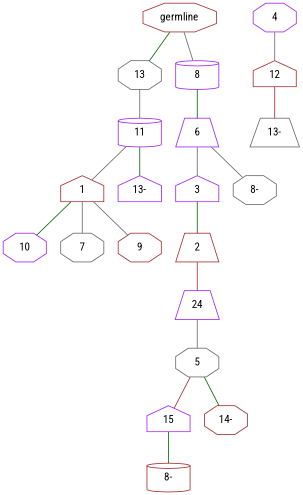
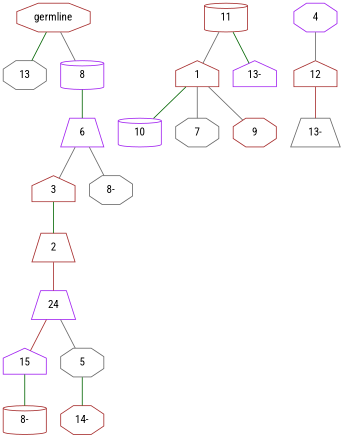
(140, 104) -> none
(140, 133) -> (226, 18)
(197, 190) -> (54, 190)
(25, 248) -> (140, 133)
(182, 393) -> (38, 335)
